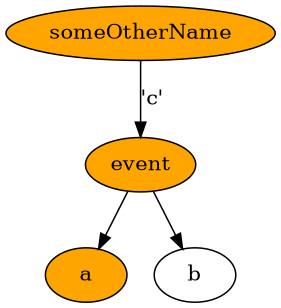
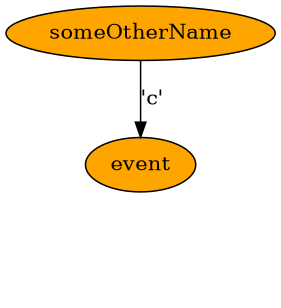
(86, 275) -> none
(195, 275) -> none
